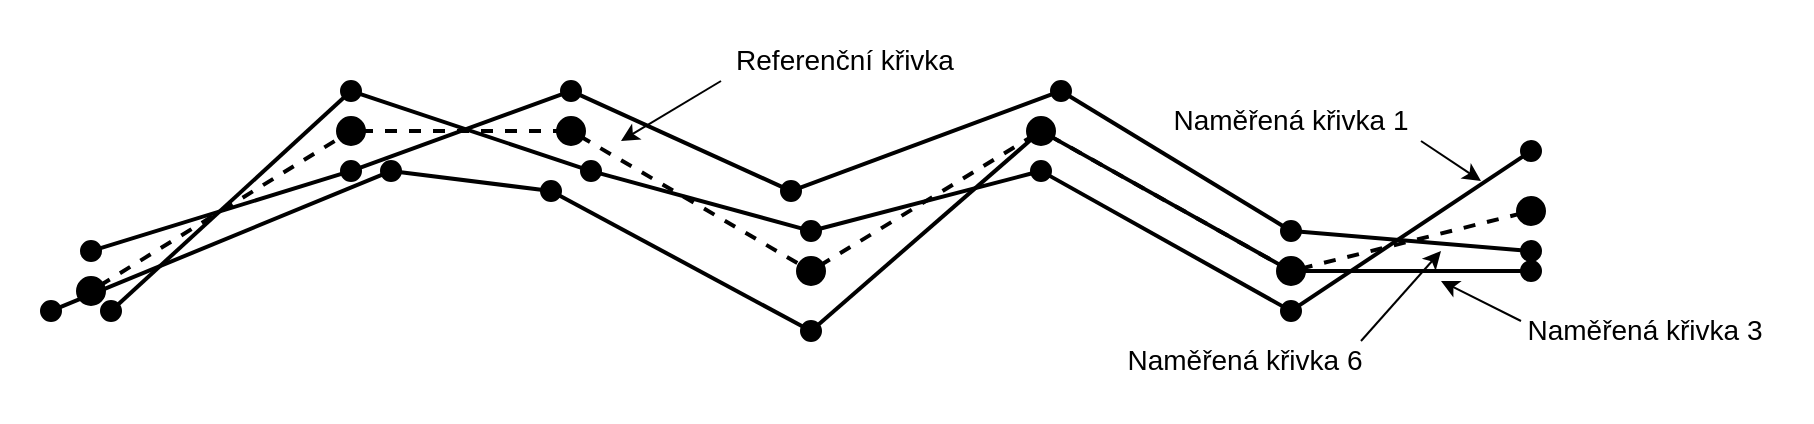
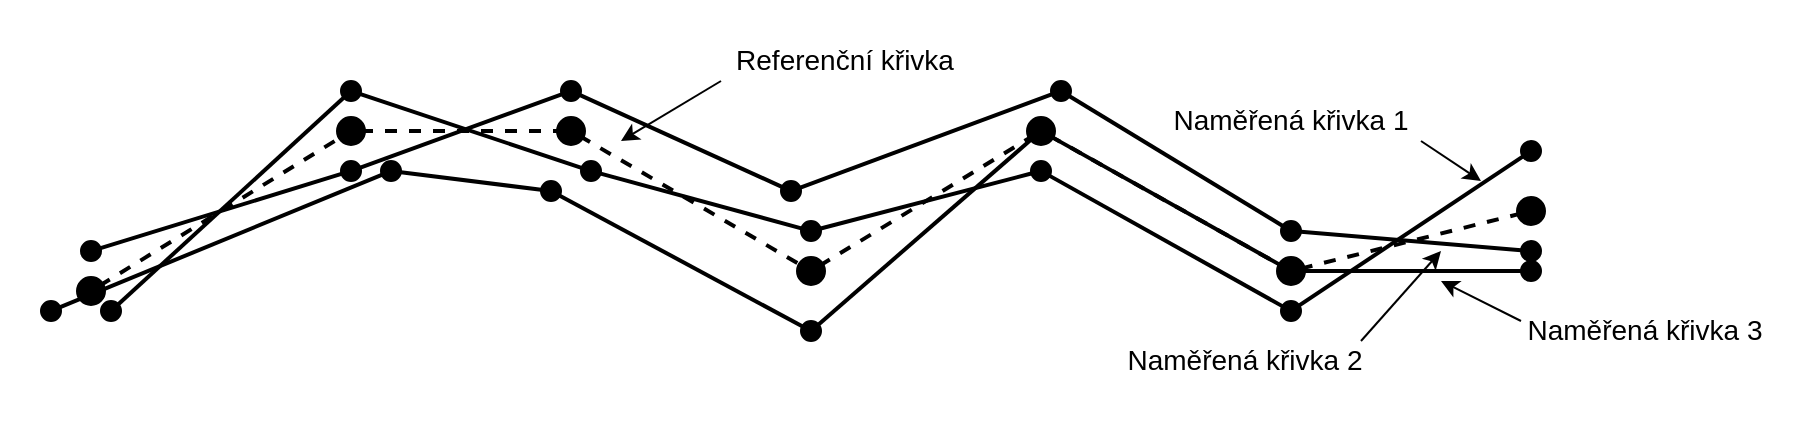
(1246, 361) -> (1246, 361)
